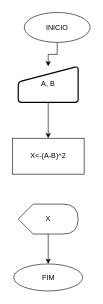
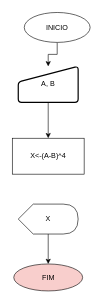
(48, 156) -> (48, 156)
(48, 278) -> (48, 278)
